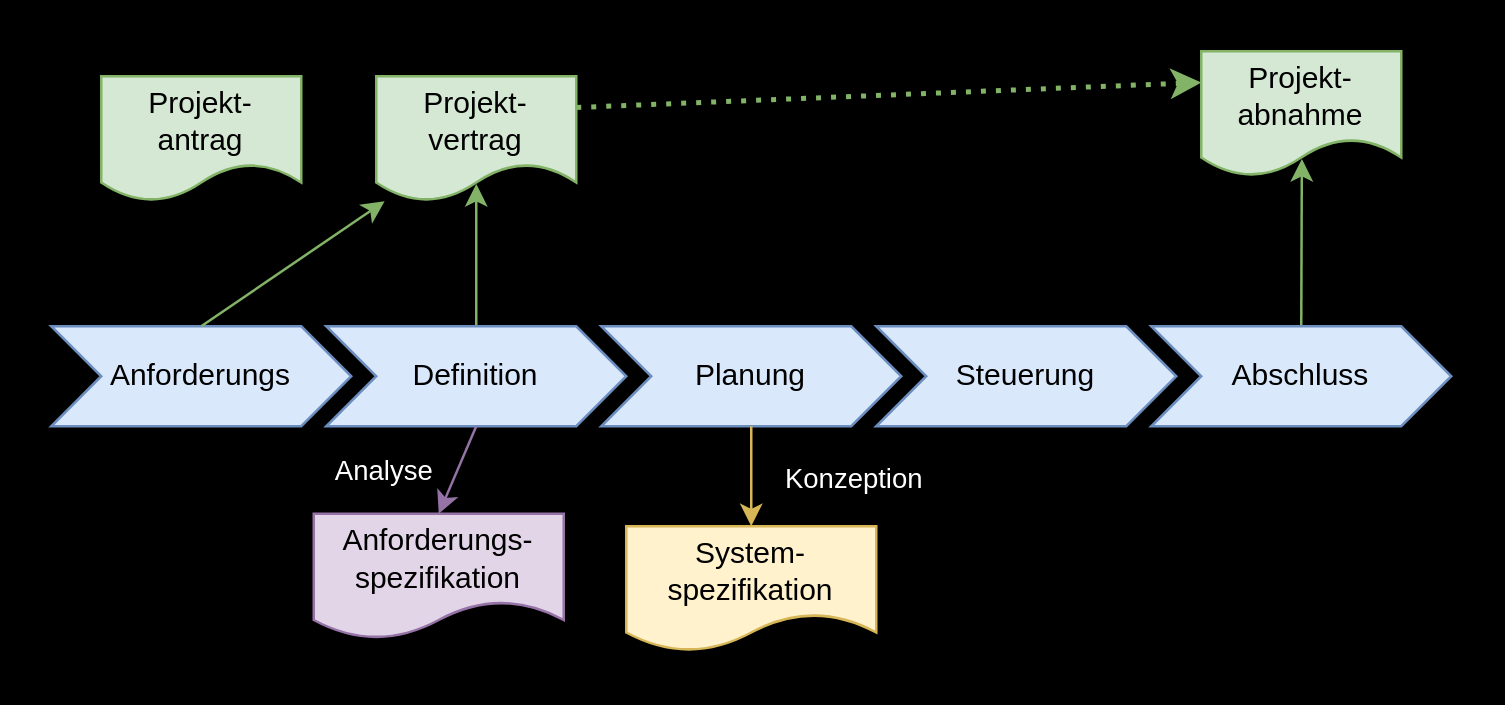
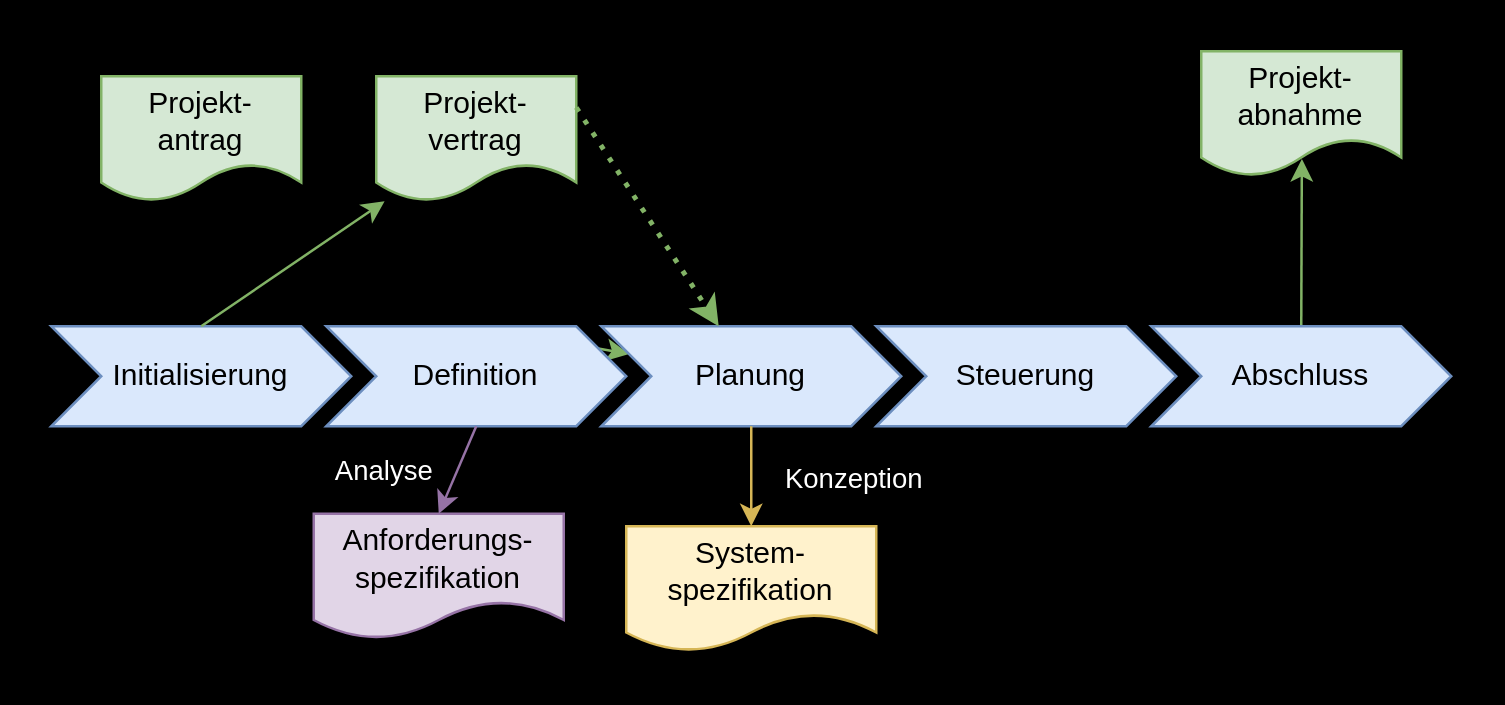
(878, 95) -> (642, 208)
(476, 263) -> (605, 350)
(201, 376) -> (201, 376)
